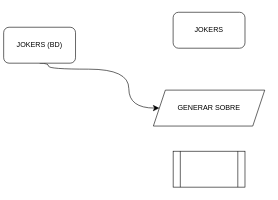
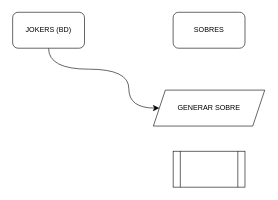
(209, 30) -> (209, 30)
(39, 45) -> (48, 30)
